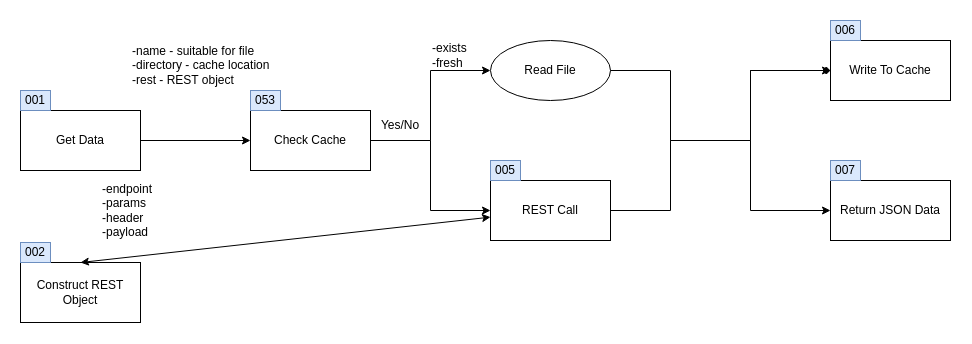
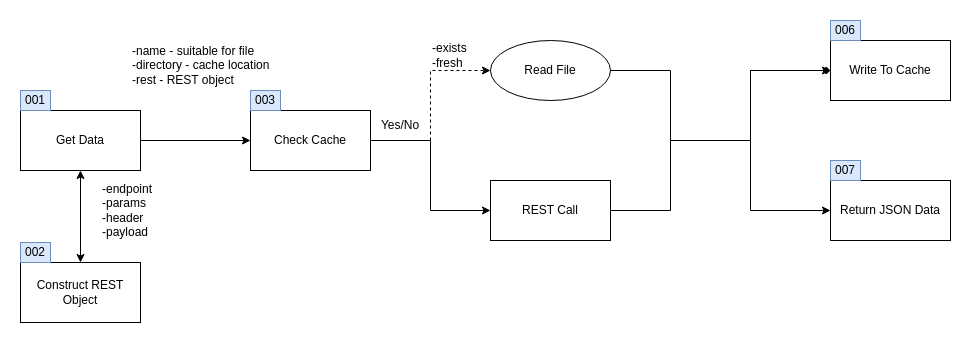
(431, 80) -> (431, 80)
(266, 101) -> (266, 101)
(506, 171) -> none
(285, 240) -> (81, 217)
